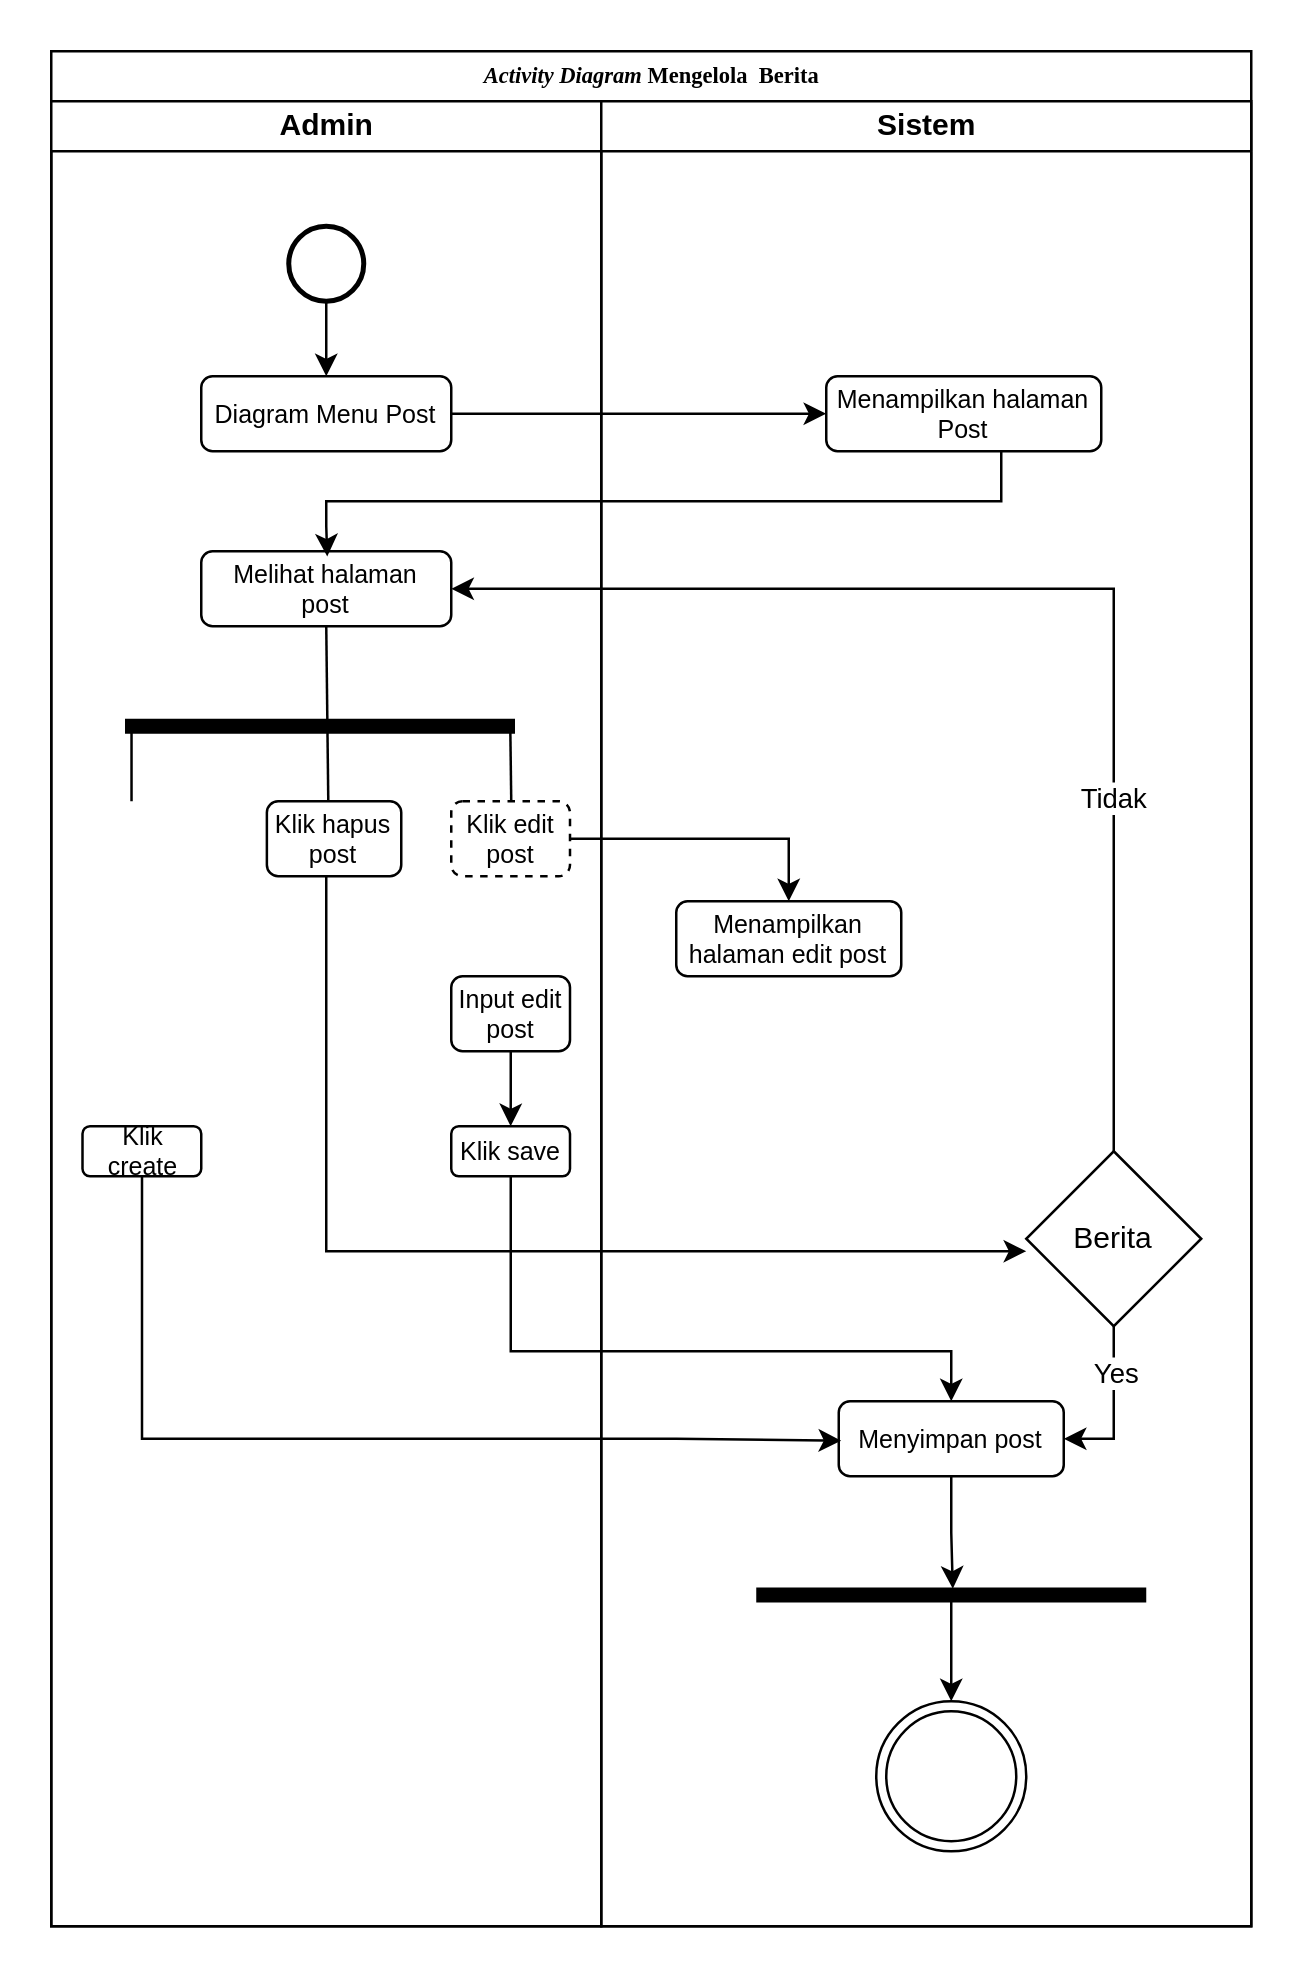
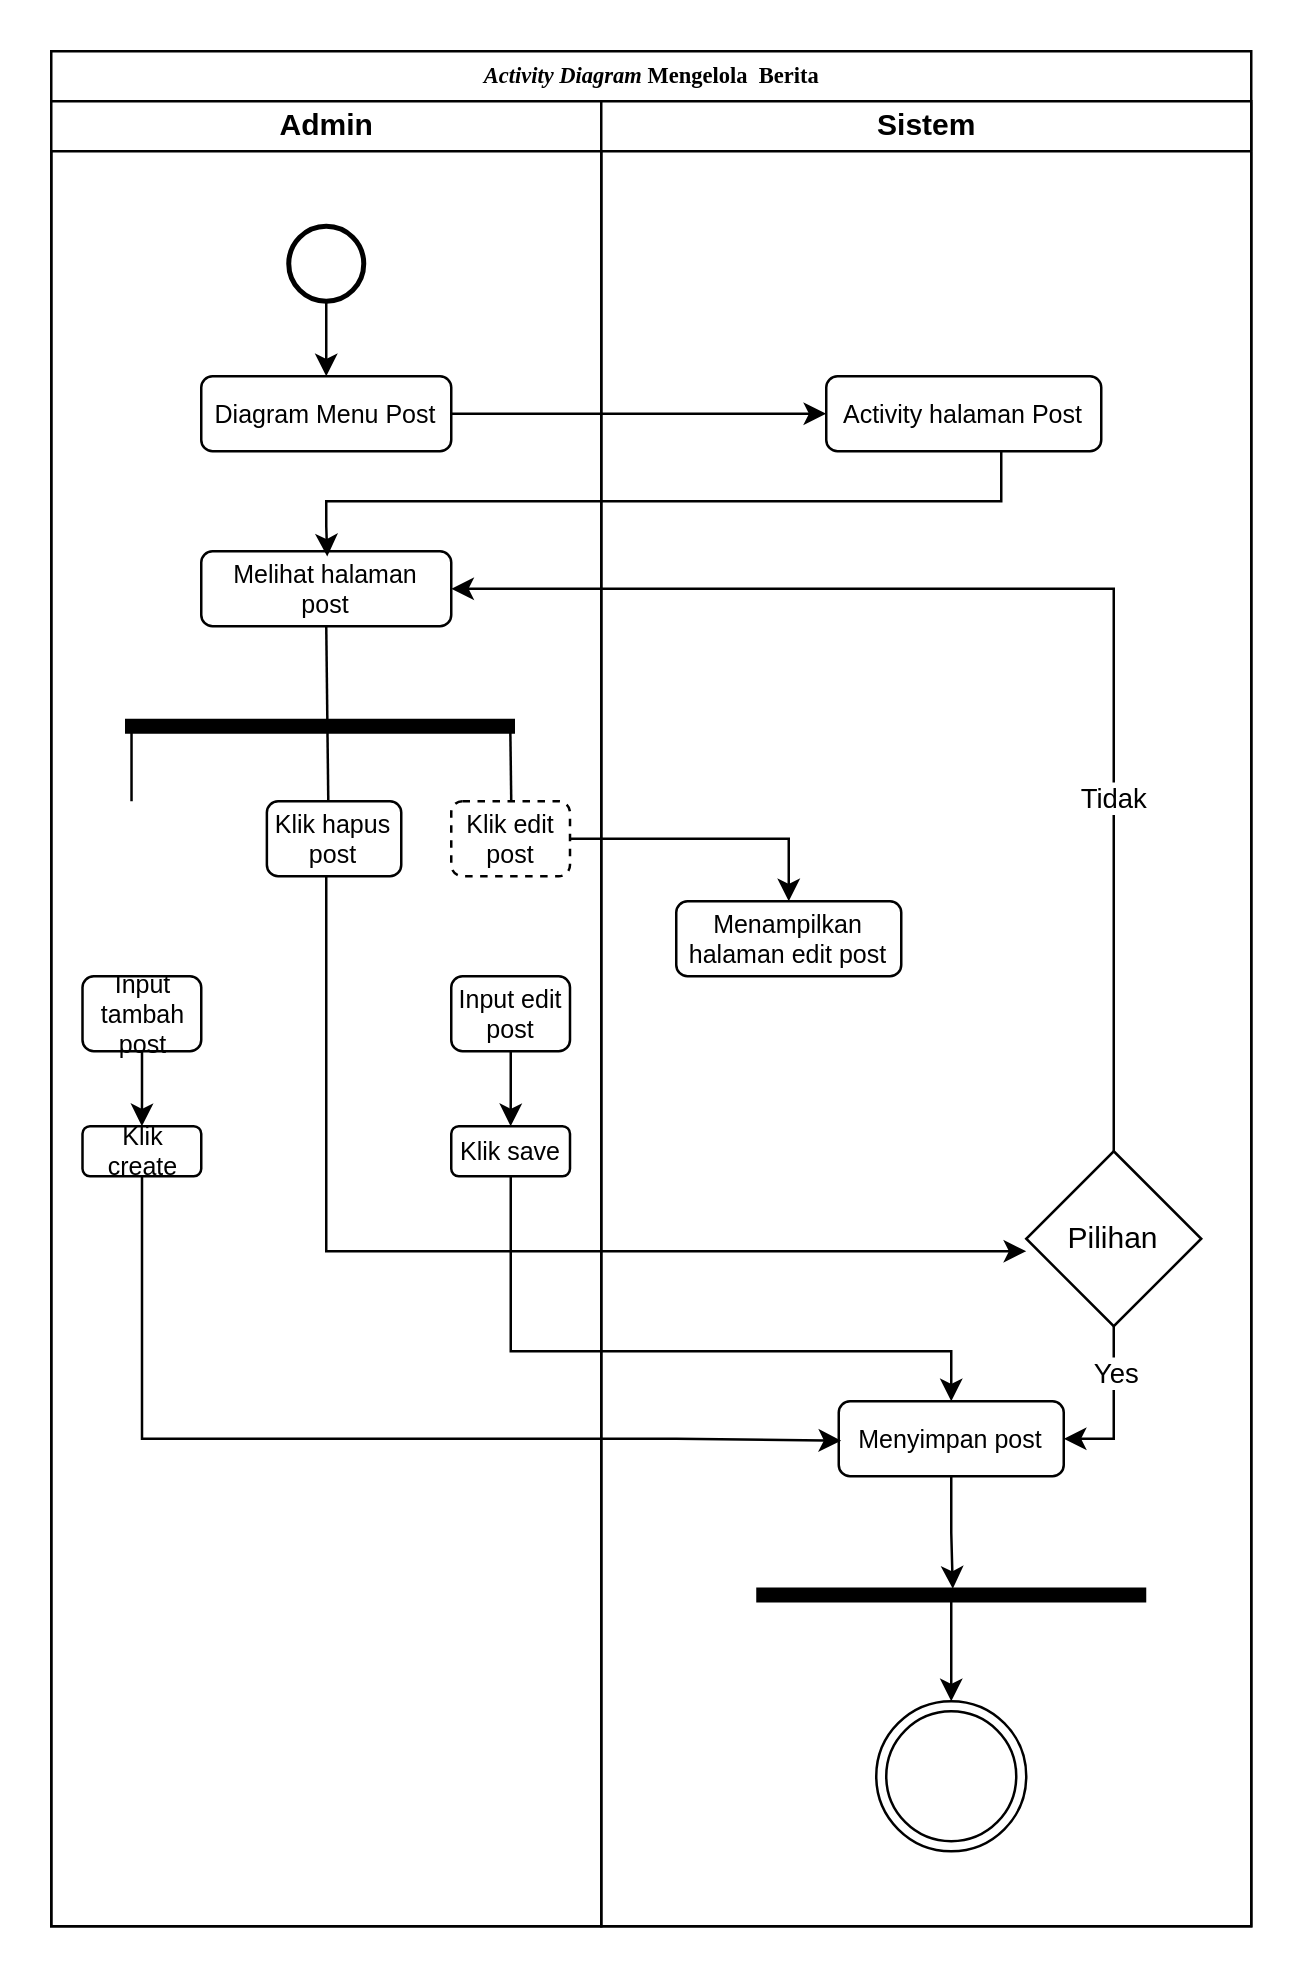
(964, 414) -> (964, 414)
none -> (142, 1014)
none -> (142, 1080)
(1114, 1239) -> (1114, 1239)
